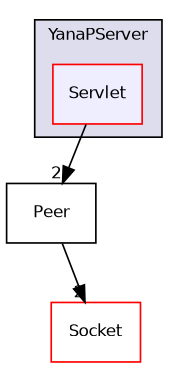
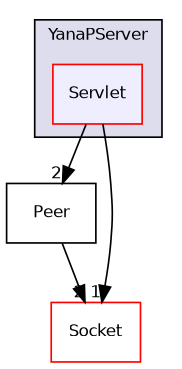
none -> (112, 205)
